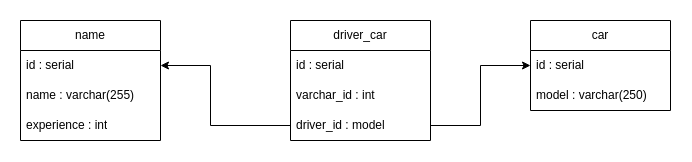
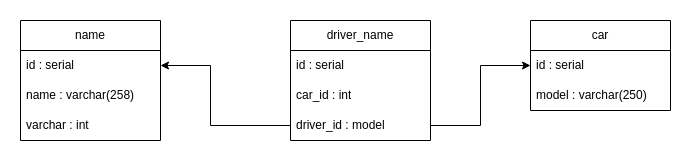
(361, 36) -> (361, 36)
(86, 96) -> (86, 96)
(342, 96) -> (329, 96)
(72, 126) -> (64, 126)
